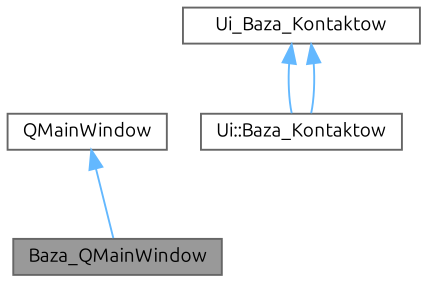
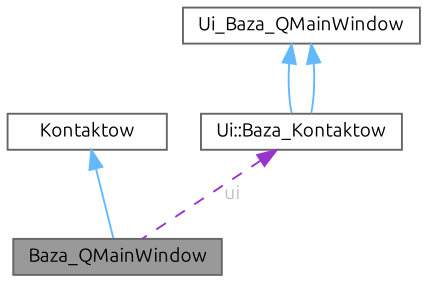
(301, 26) -> (301, 26)
(87, 132) -> (87, 132)
none -> (202, 199)
